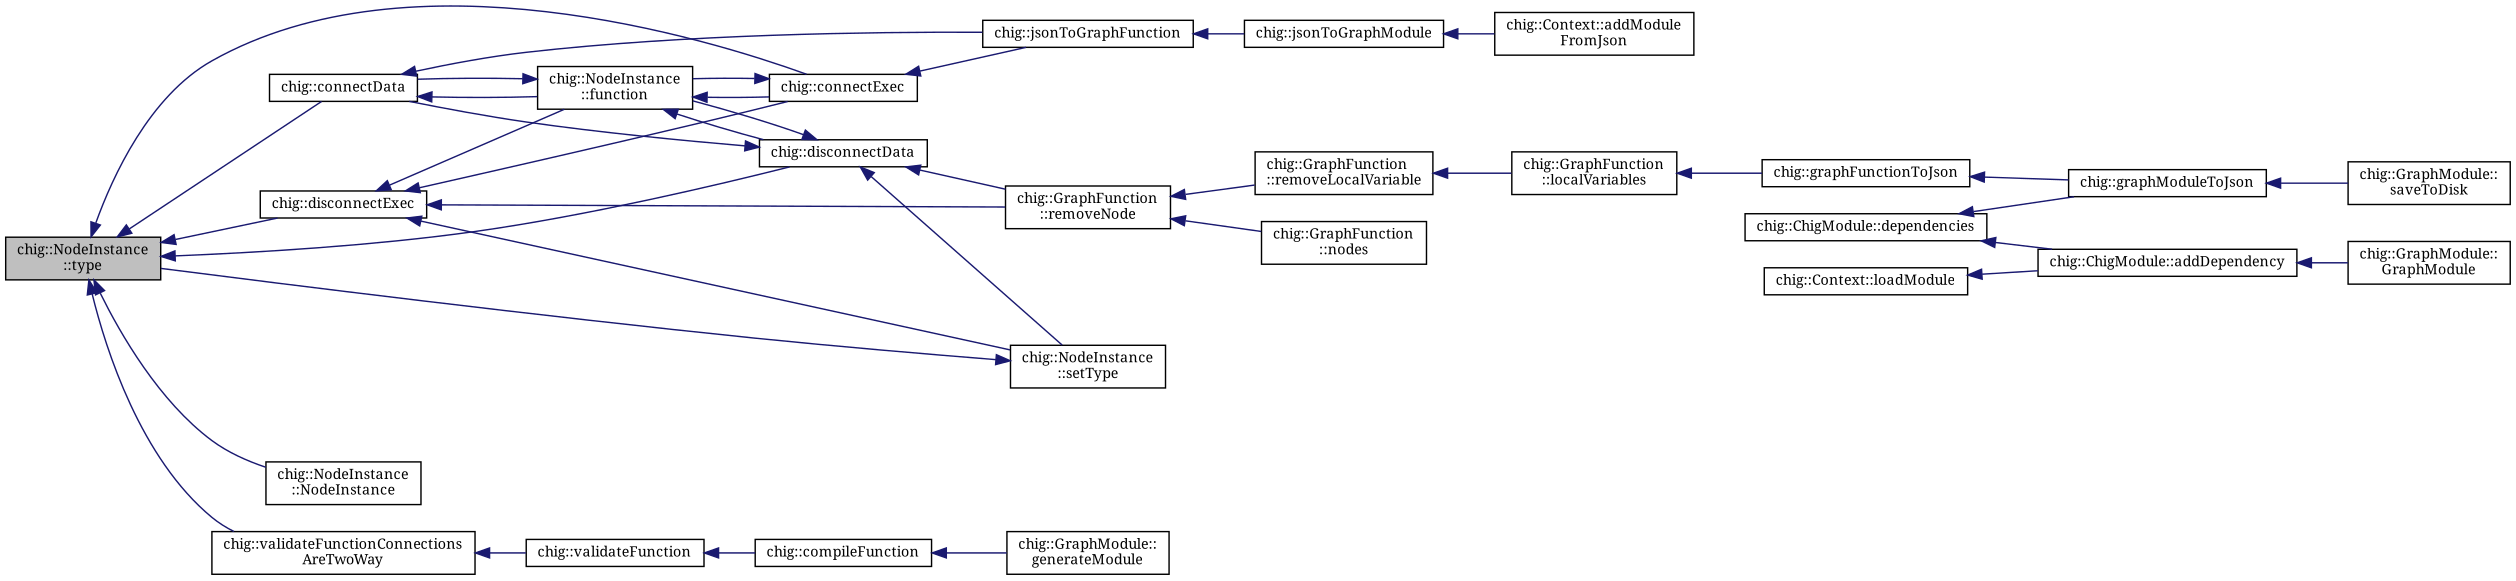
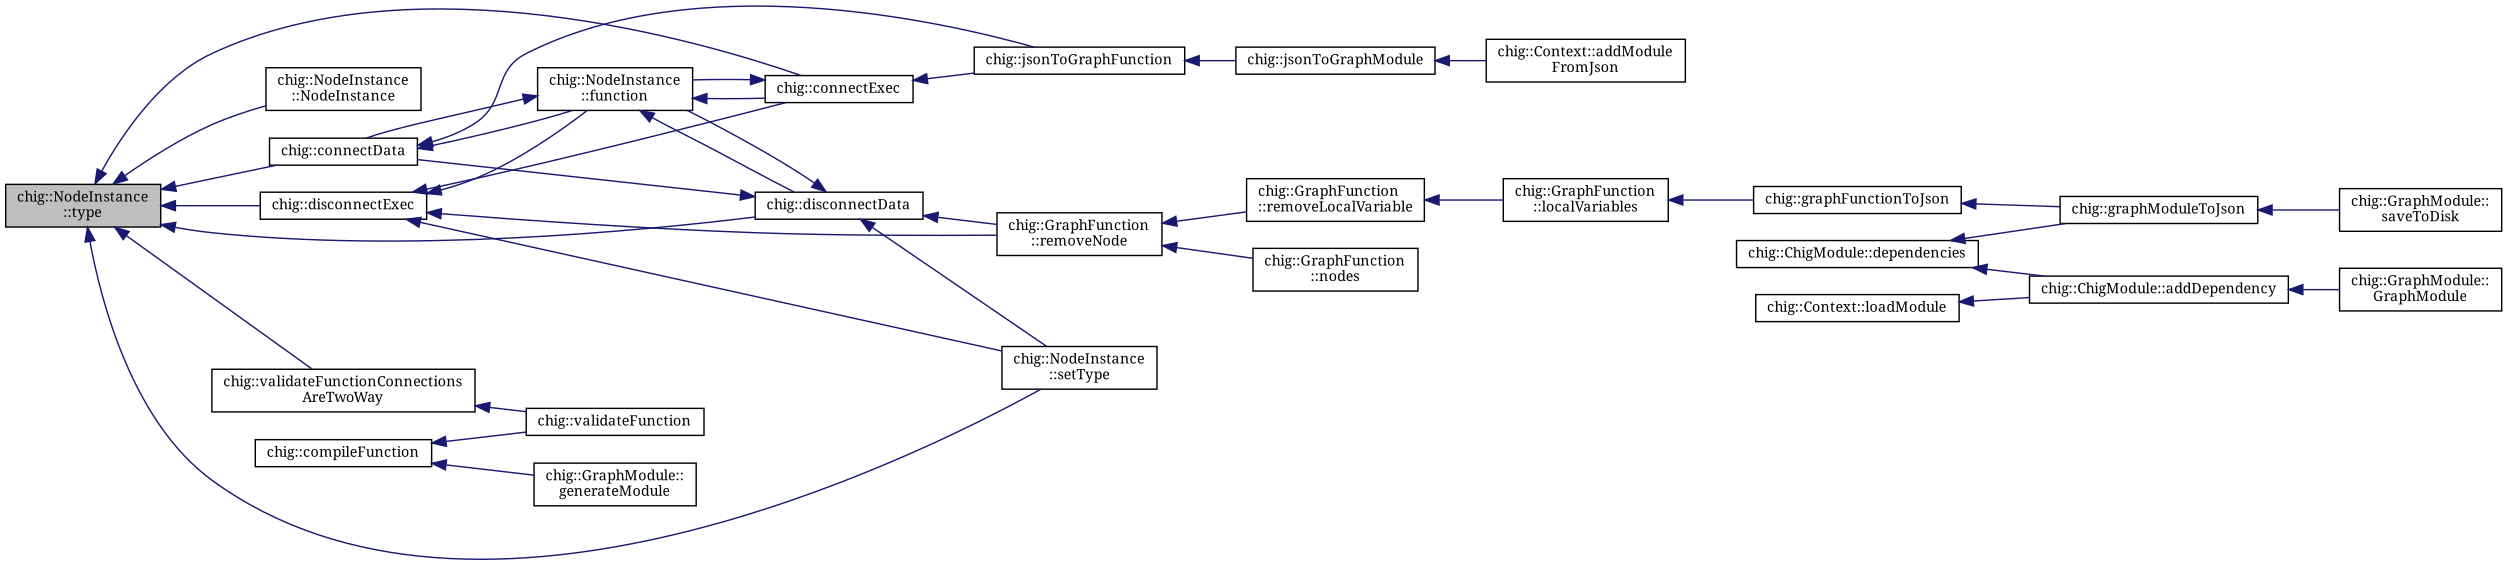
(578, 319) -> (497, 556)
(737, 553) -> (486, 437)
